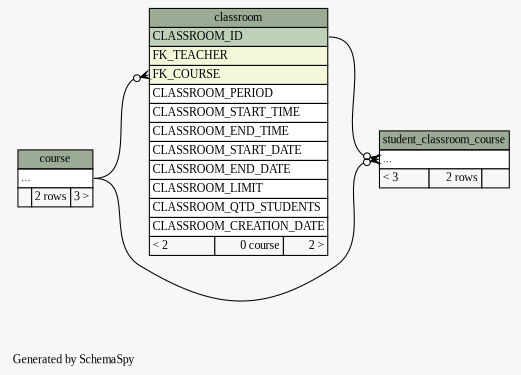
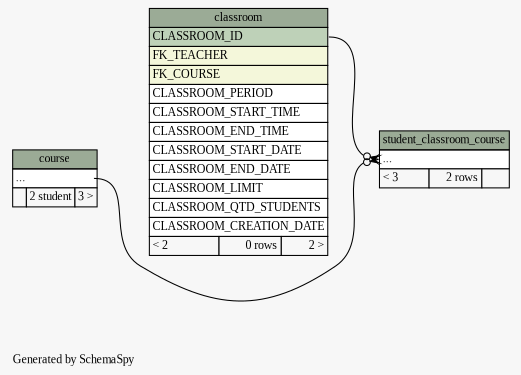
(121, 134) -> none
(51, 197) -> (51, 197)
(260, 245) -> (262, 245)
